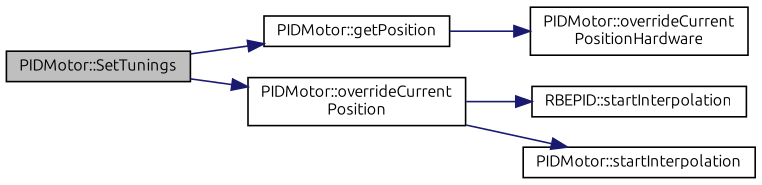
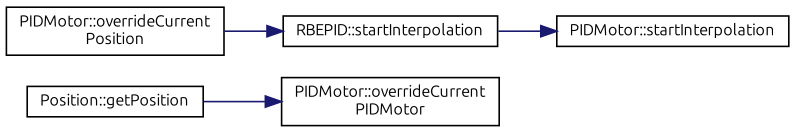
(357, 31) -> (115, 102)
(639, 31) -> (390, 102)
(98, 66) -> none
(509, 134) -> (519, 31)
